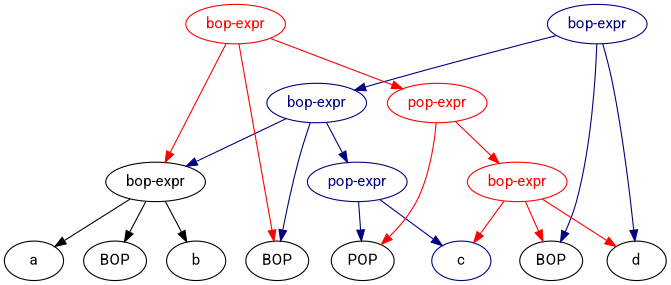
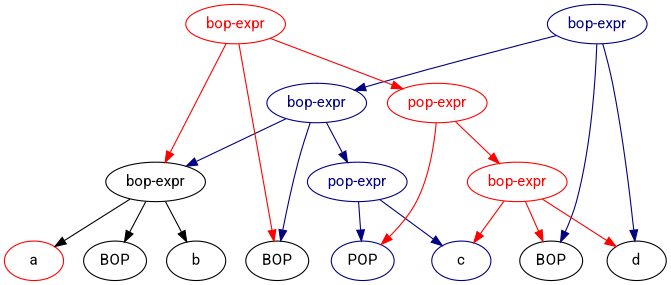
(34, 261) -> (34, 261)
(363, 261) -> (363, 261)
